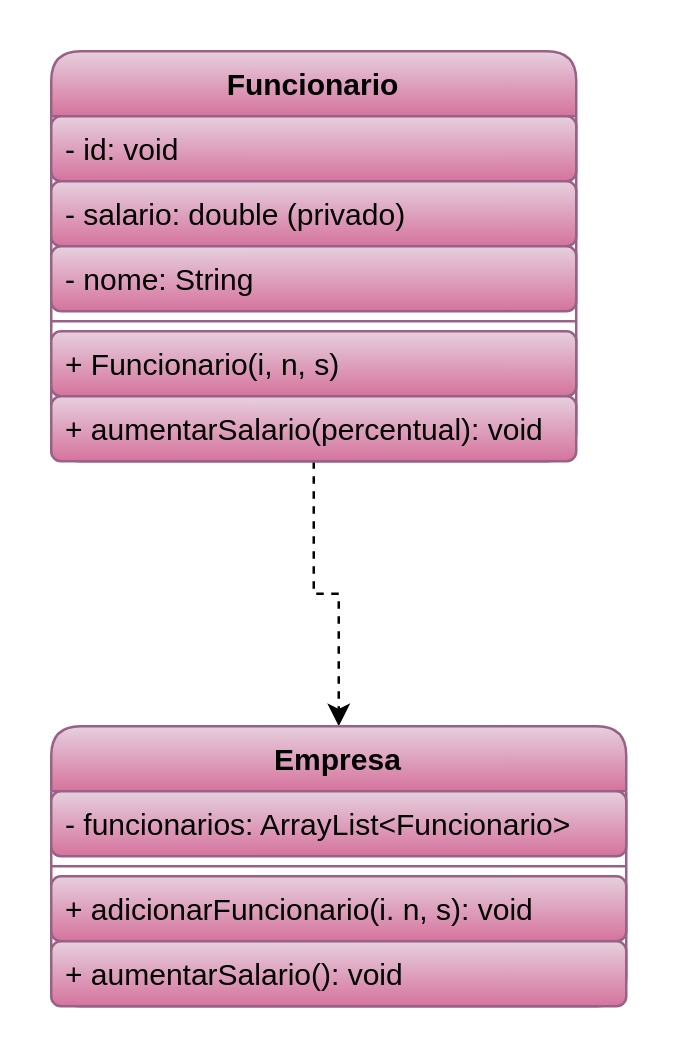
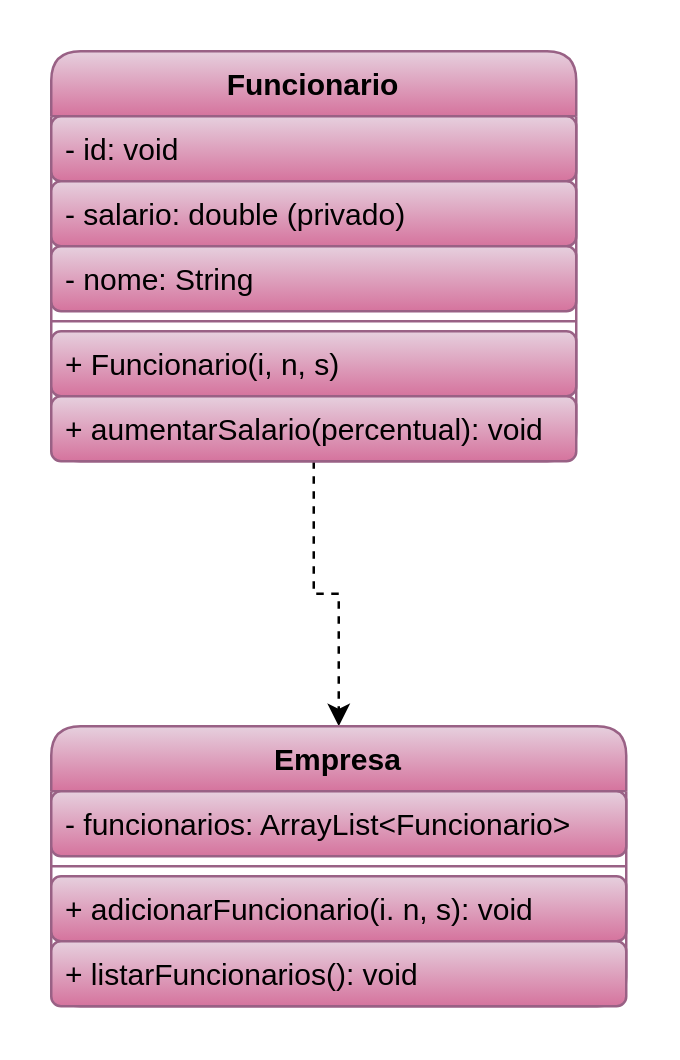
(253, 977) -> (270, 977)
